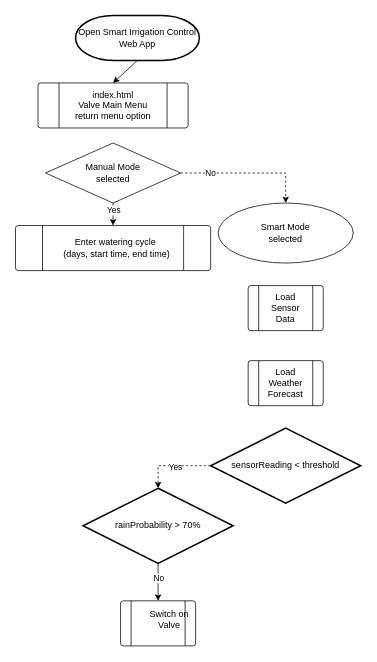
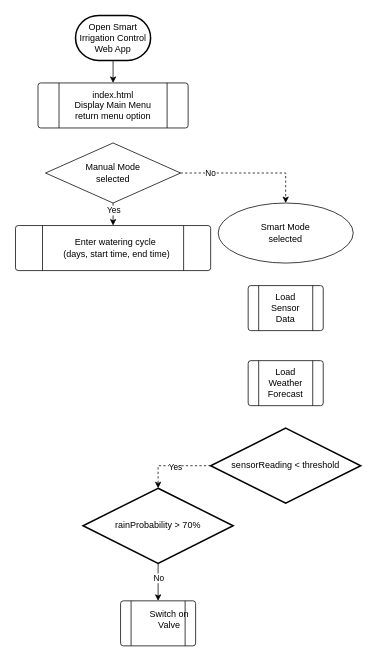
(137, 38) -> (113, 38)
(113, 105) -> (113, 105)
